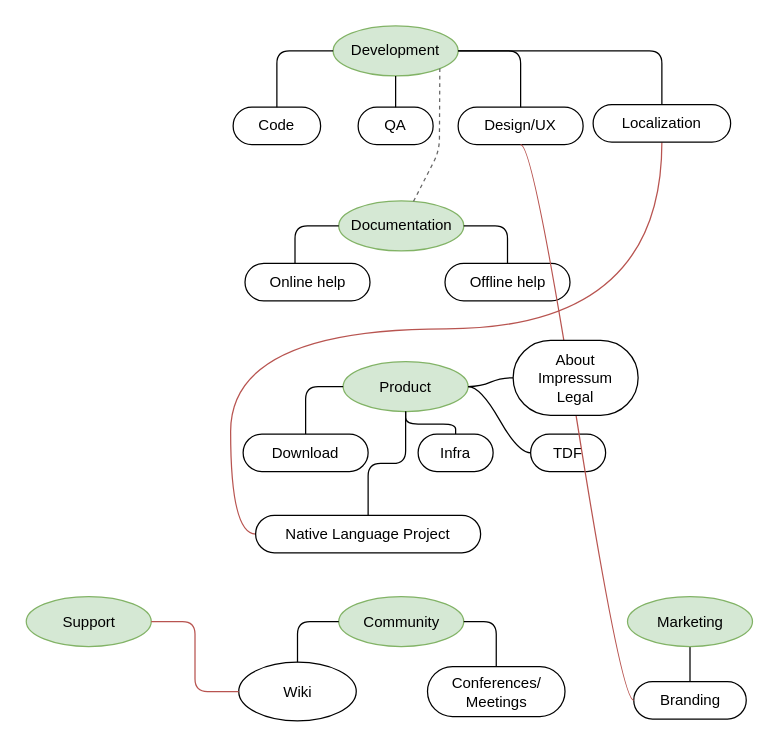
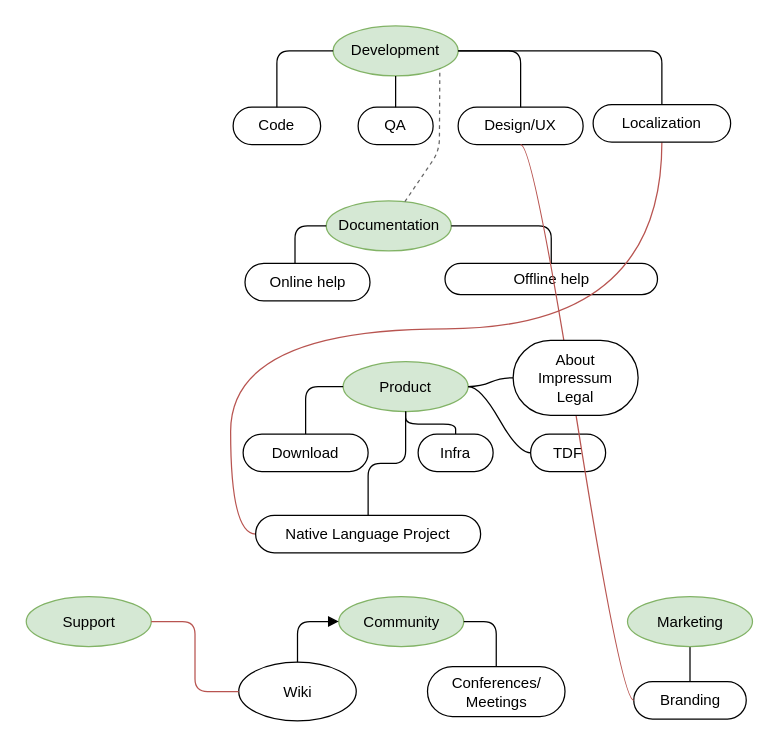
(401, 226) -> (389, 226)
(508, 282) -> (551, 279)
(332, 621) -> (327, 621)
